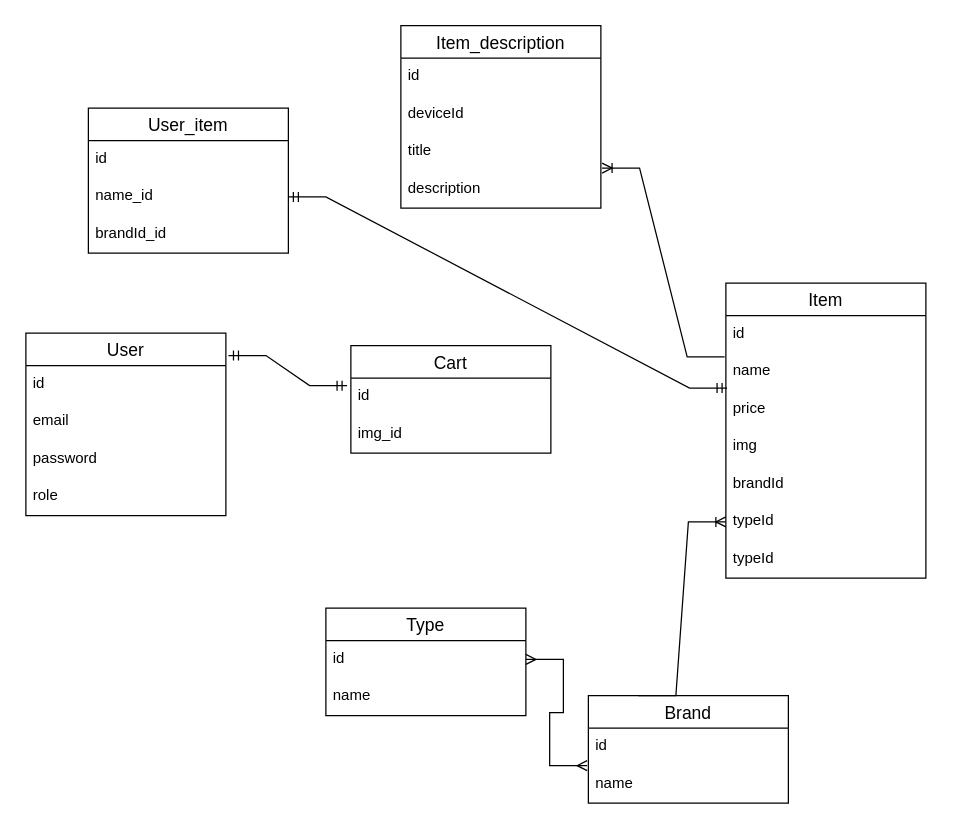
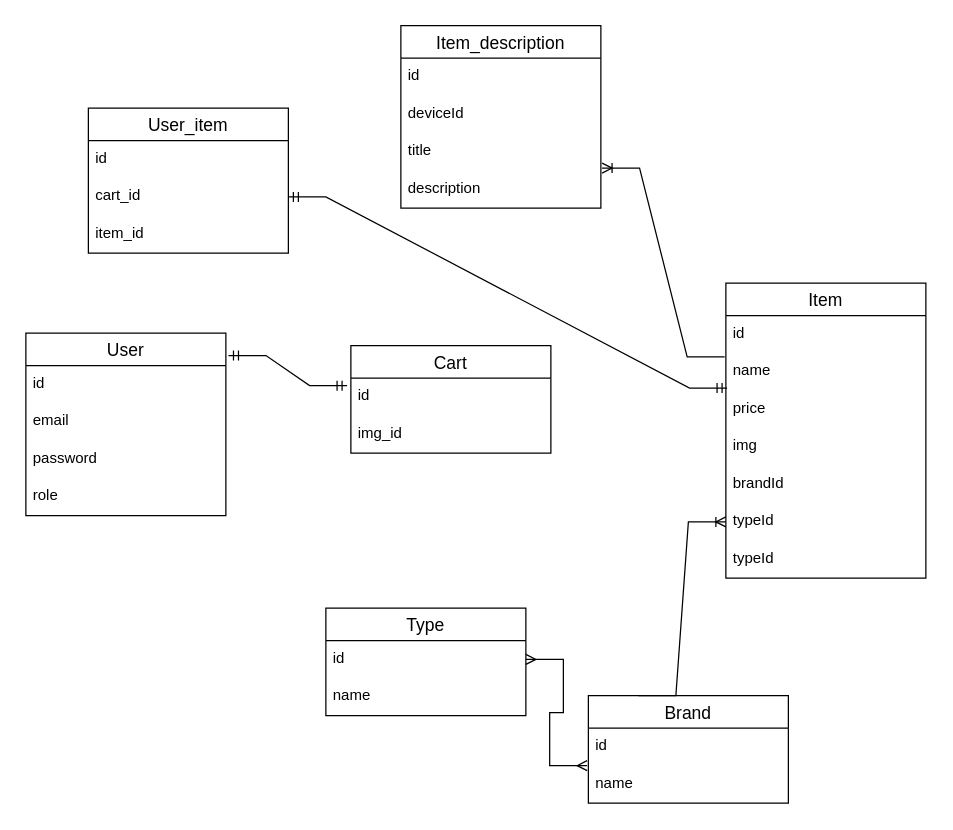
(122, 195) -> (122, 195)
(135, 233) -> (121, 233)
